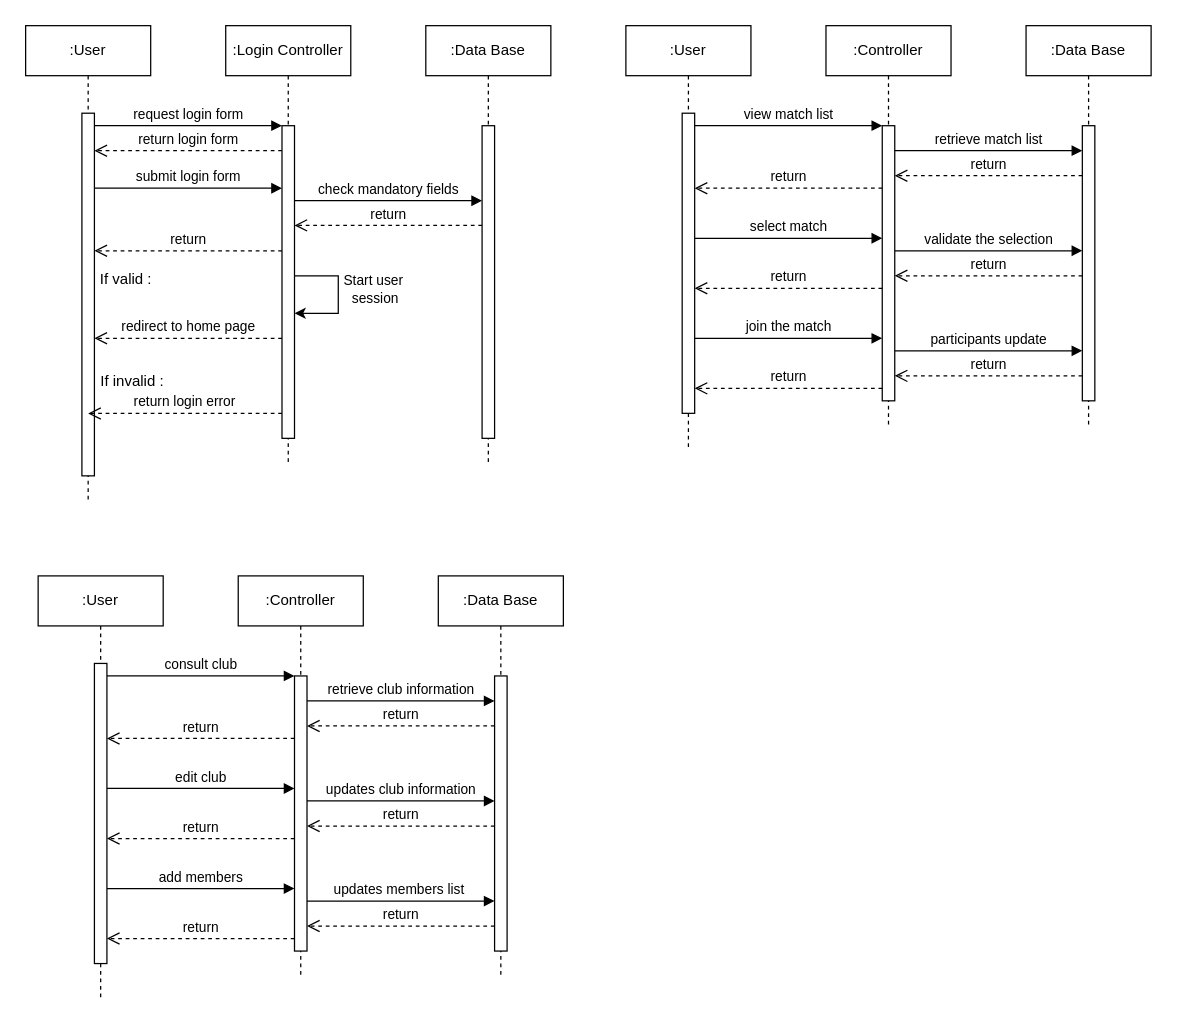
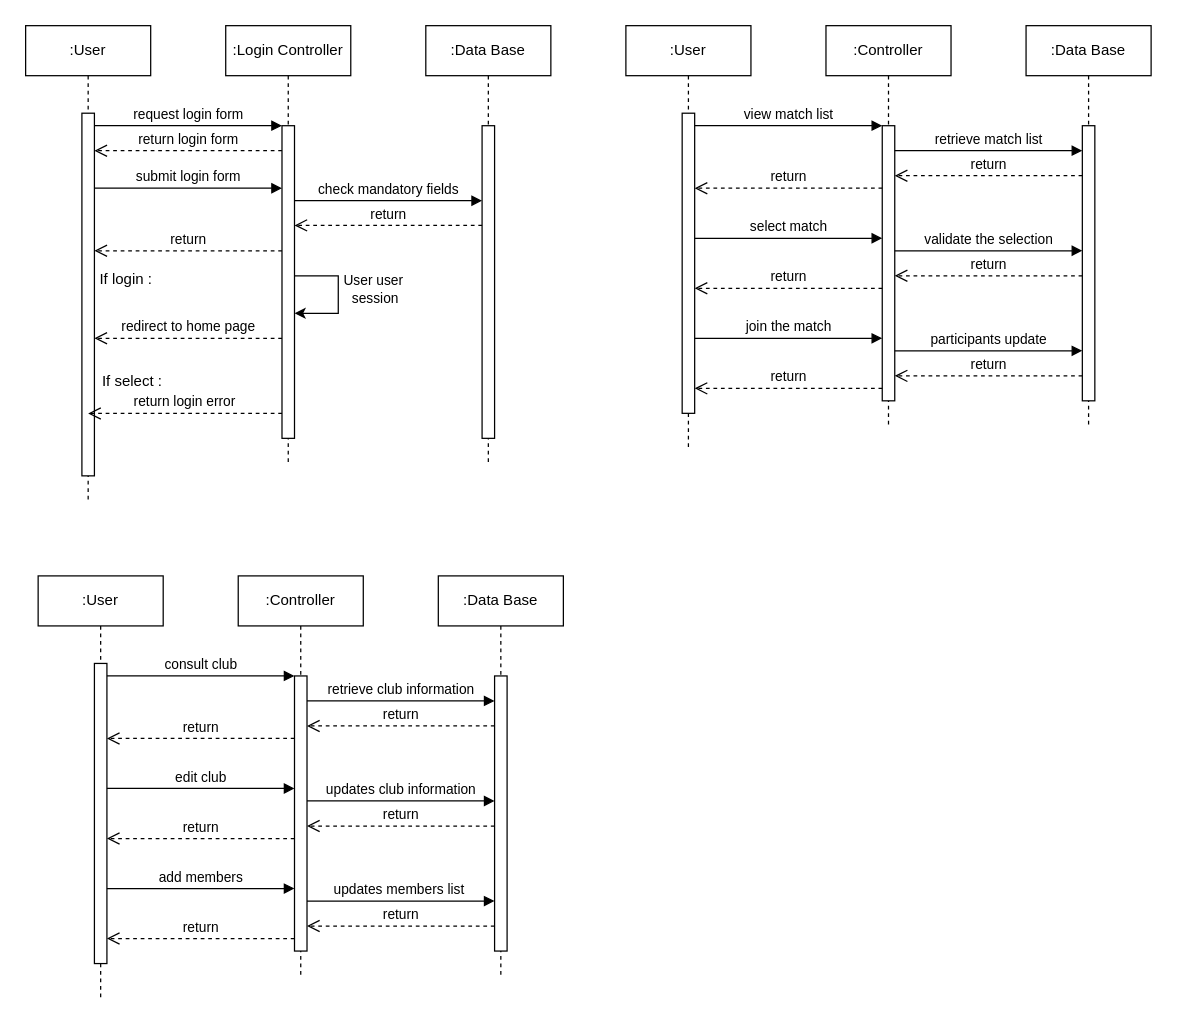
(126, 279) -> (126, 279)
(376, 299) -> (376, 290)
(133, 382) -> (133, 382)
